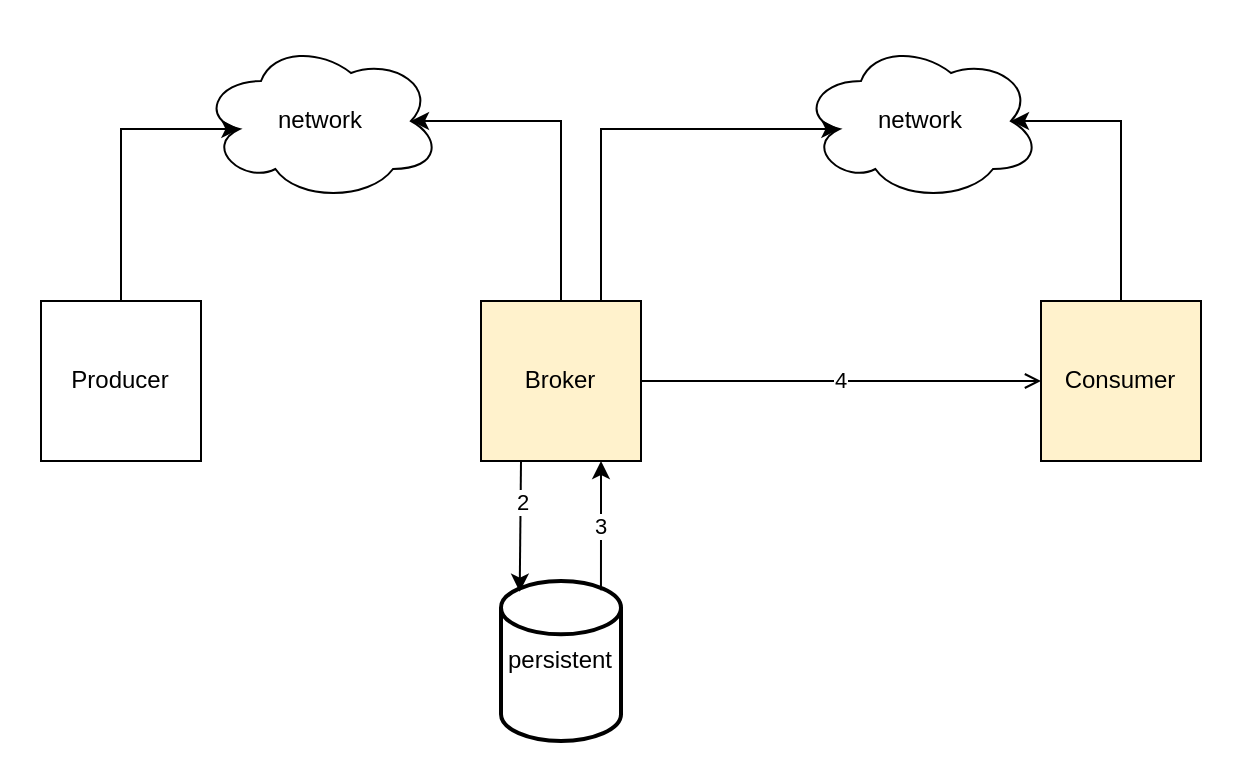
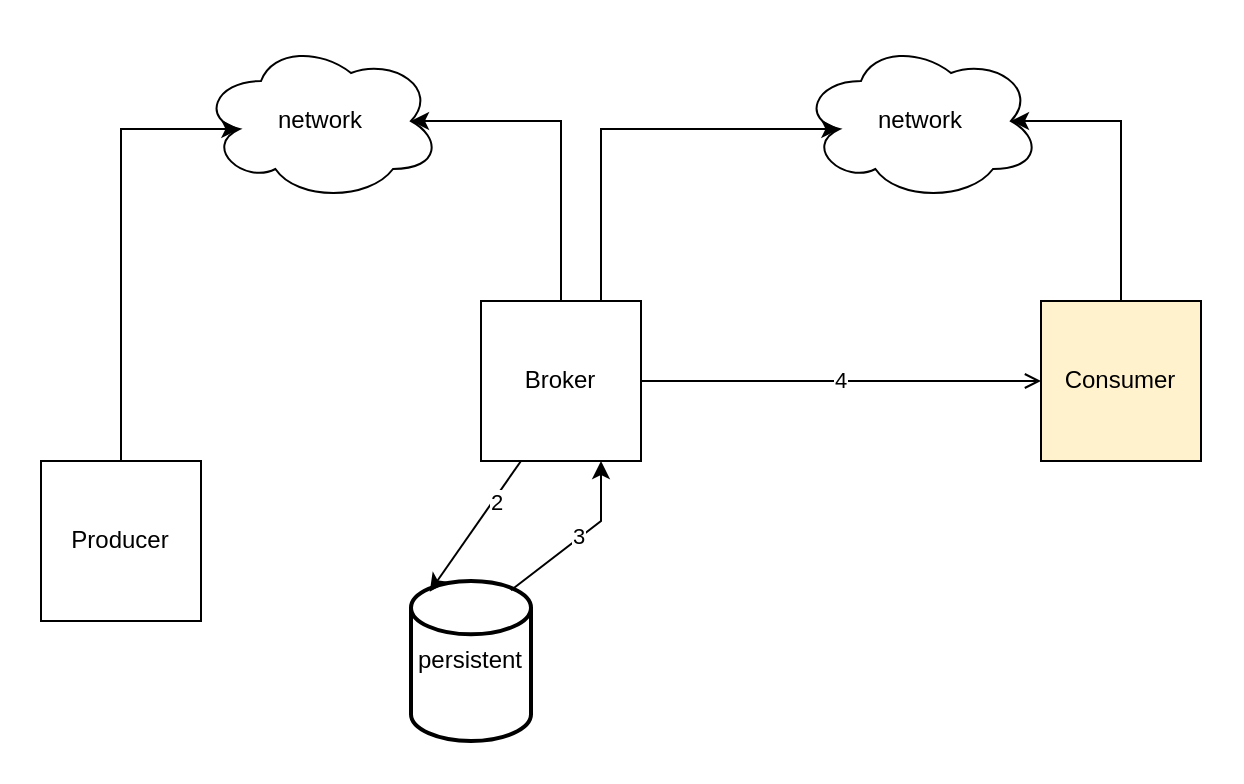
(121, 381) -> (121, 541)
(561, 381) -> (561, 381)
(561, 661) -> (471, 661)
